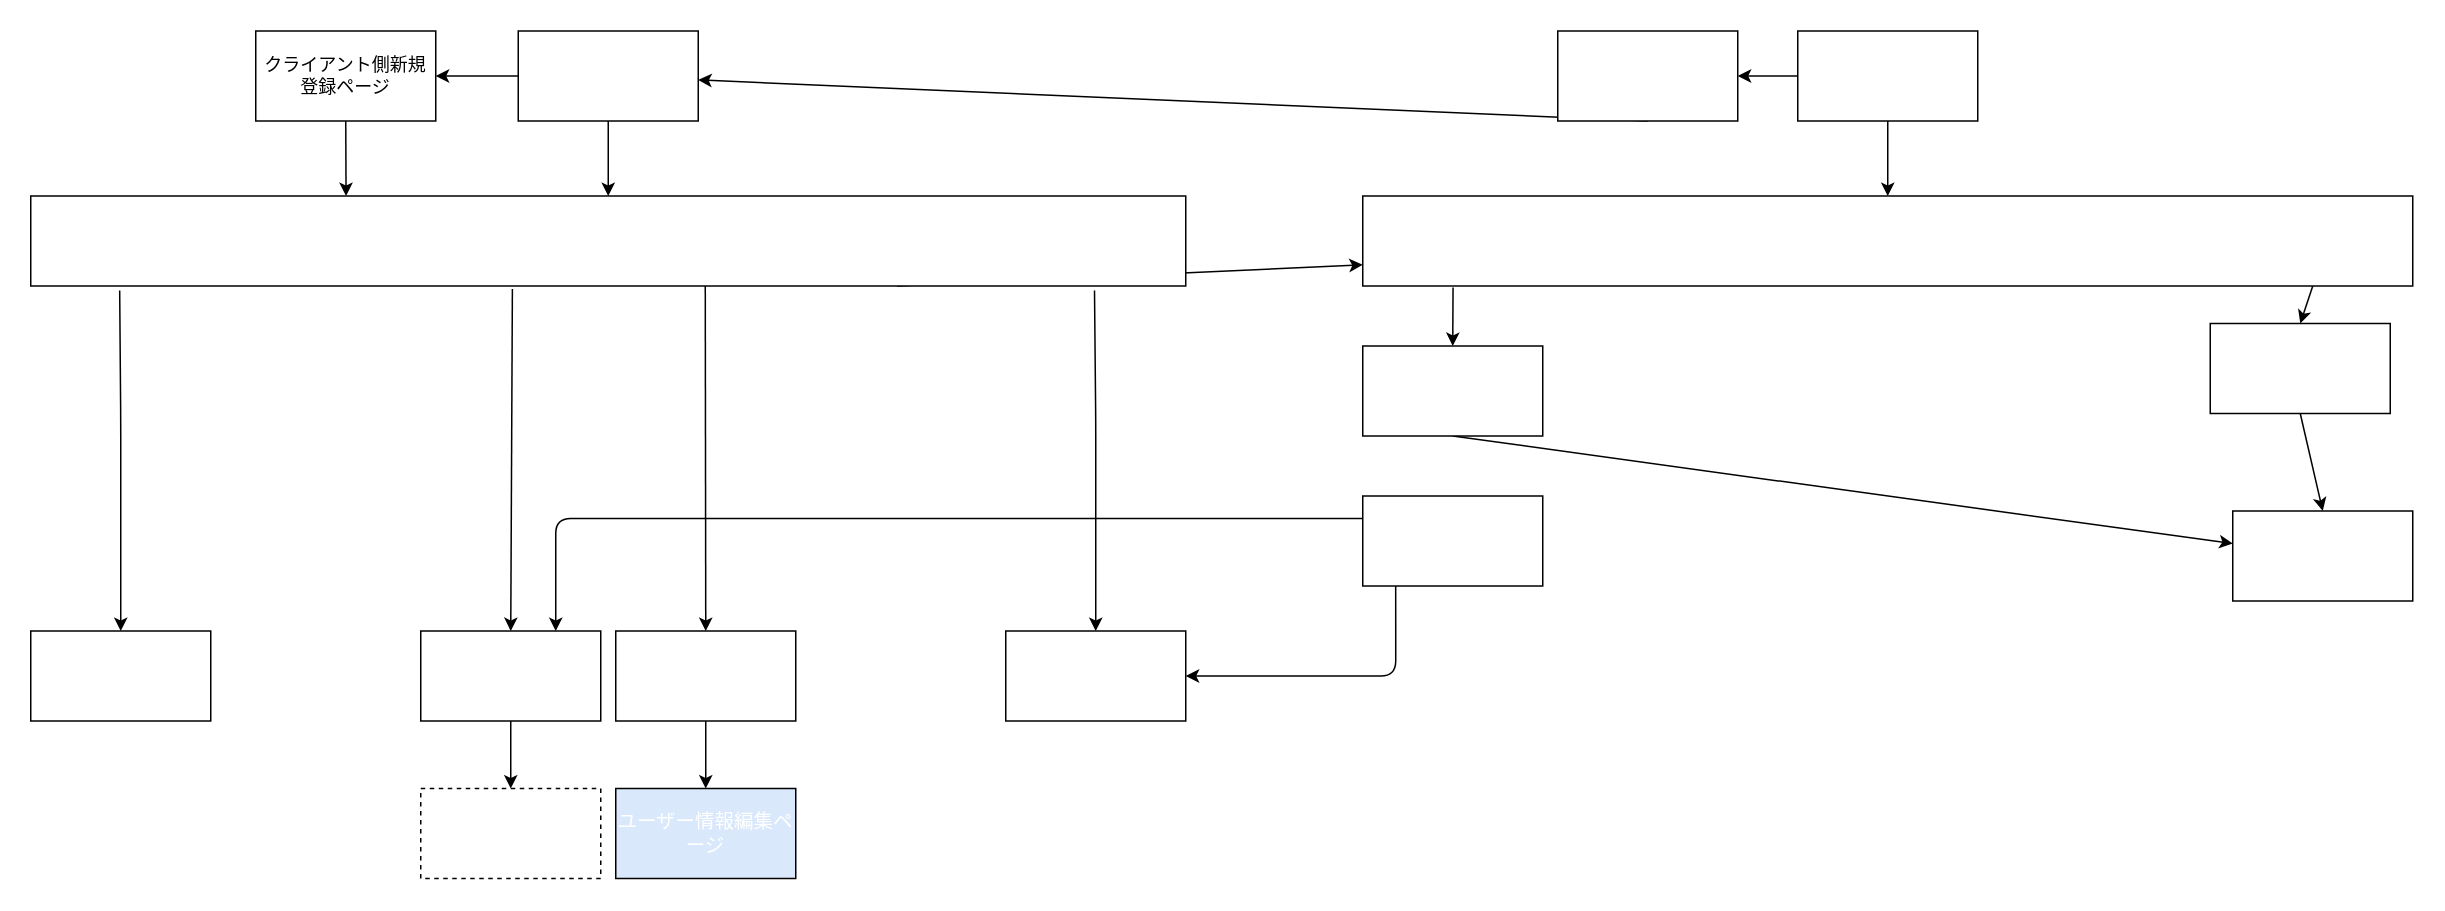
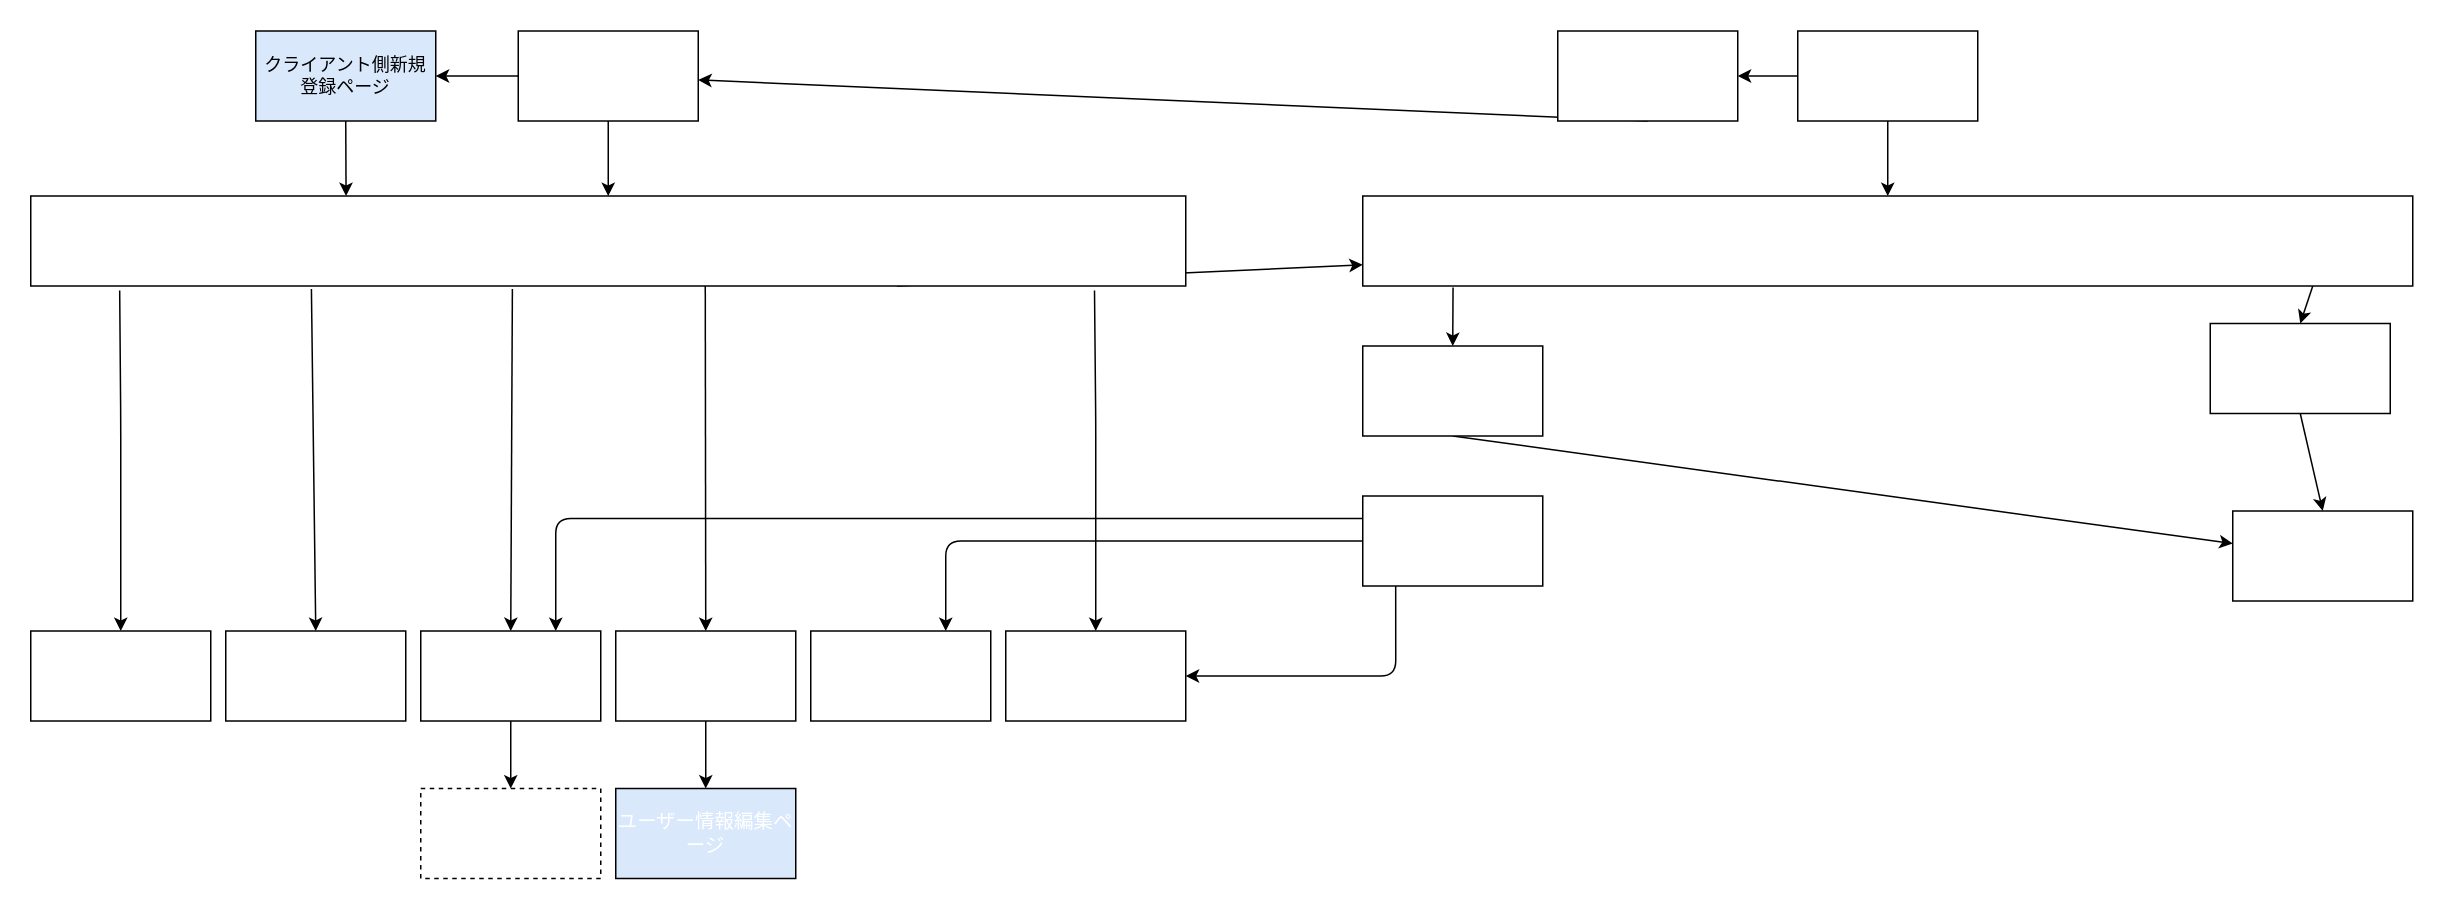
(346, 76) -> (346, 76)
none -> (314, 455)
none -> (1120, 541)
none -> (316, 676)
none -> (901, 676)
